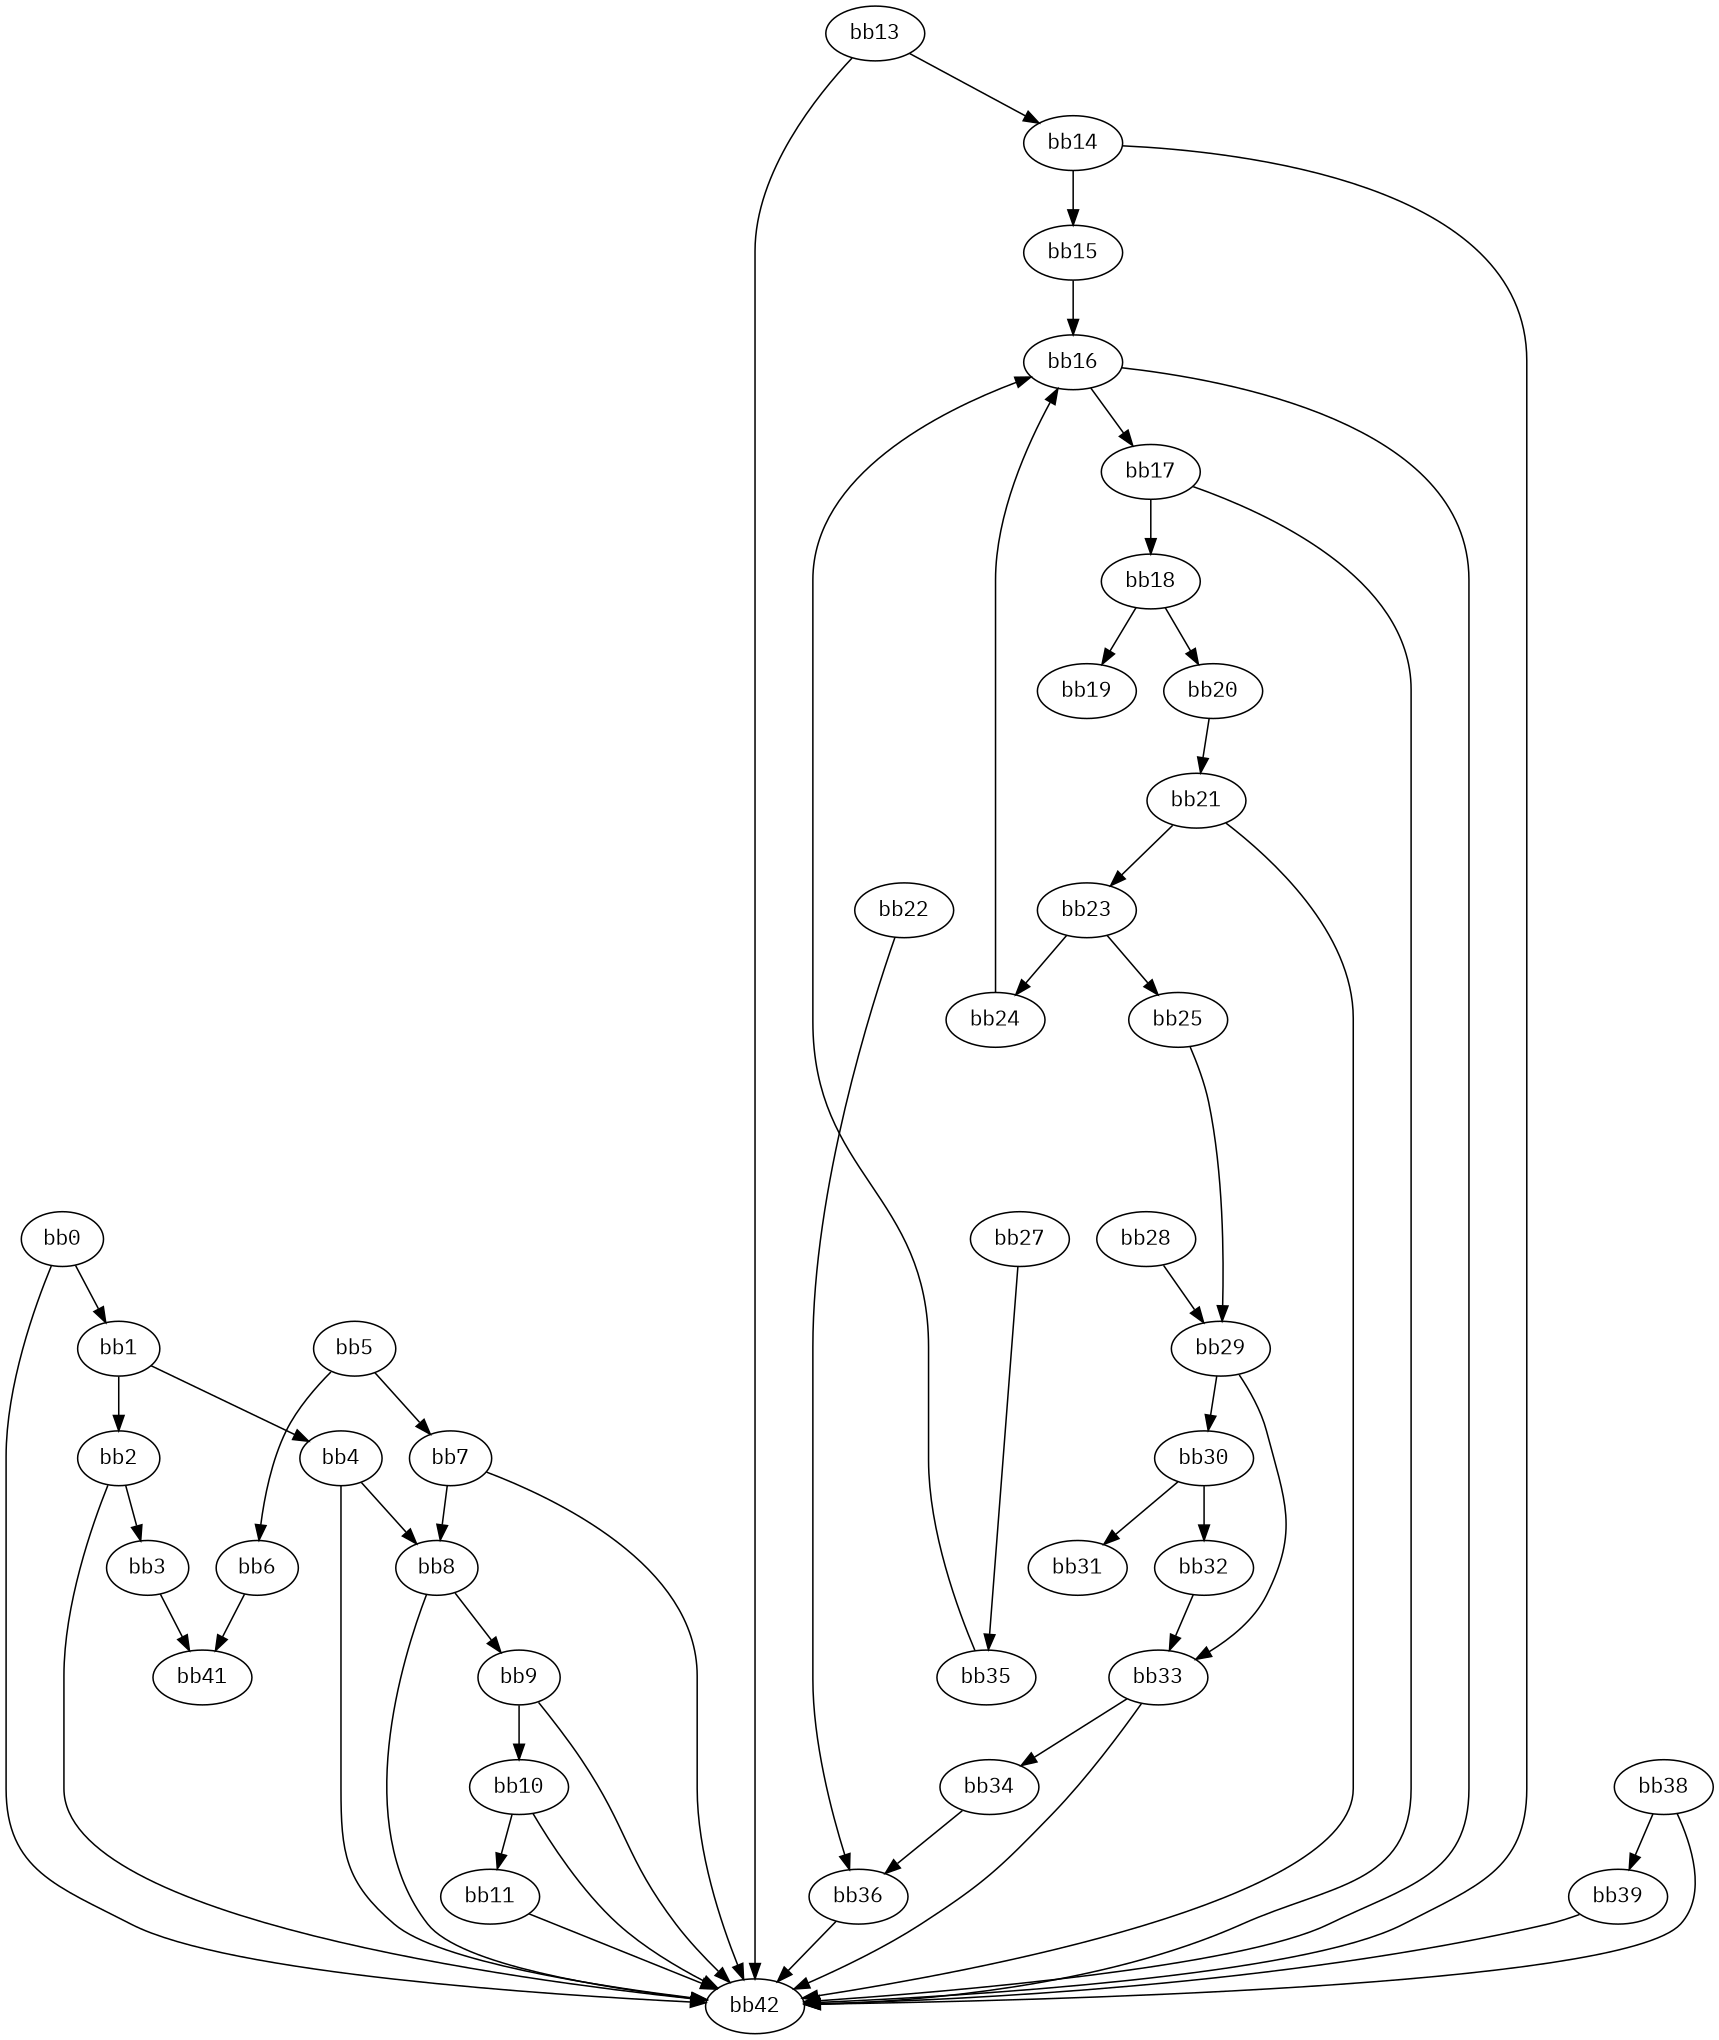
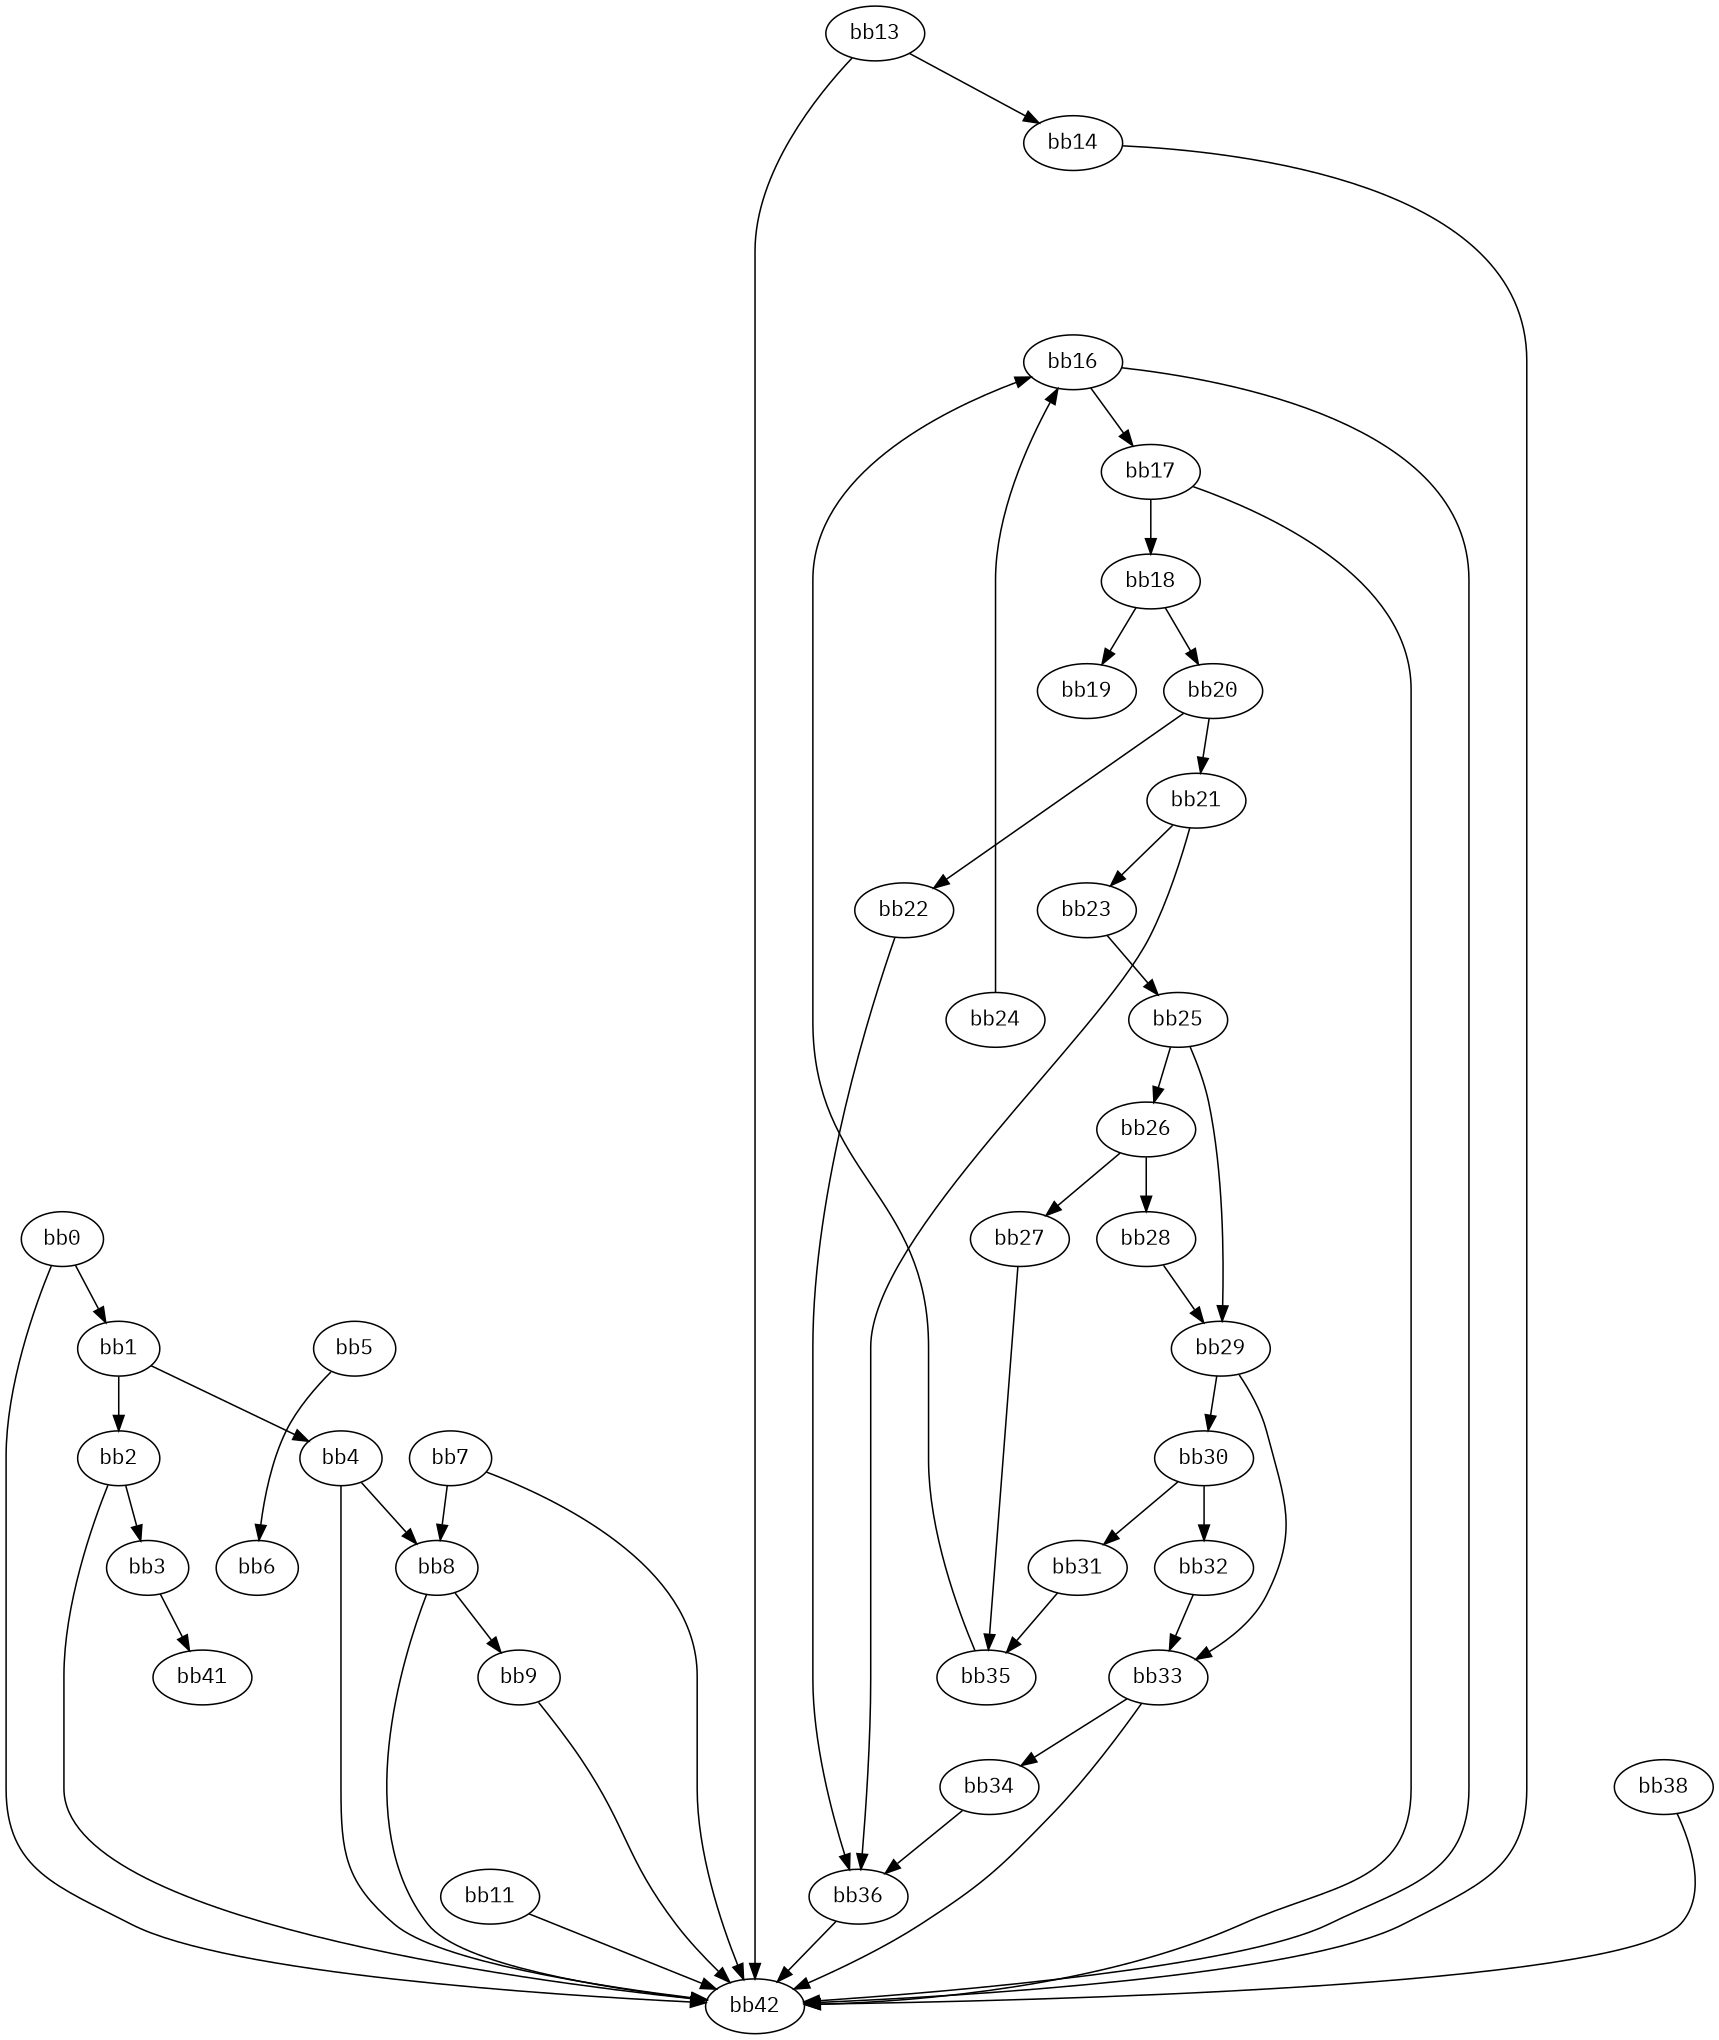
(1073, 253) -> none
none -> (1065, 796)
(1046, 959) -> none
none -> (1146, 1129)
(397, 1398) -> none
(1353, 1581) -> (885, 1294)
(234, 1616) -> none
none -> (1037, 1617)
(519, 1787) -> none
(1618, 1897) -> none
